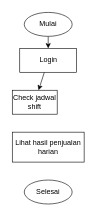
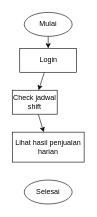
none -> (41, 122)
